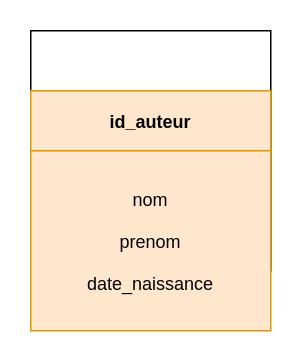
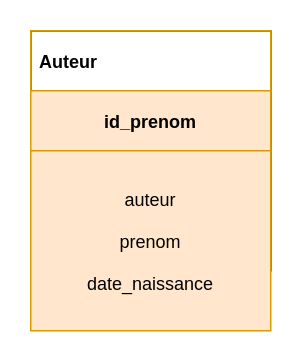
none -> (151, 61)
(150, 122) -> (150, 122)
(150, 200) -> (150, 200)
